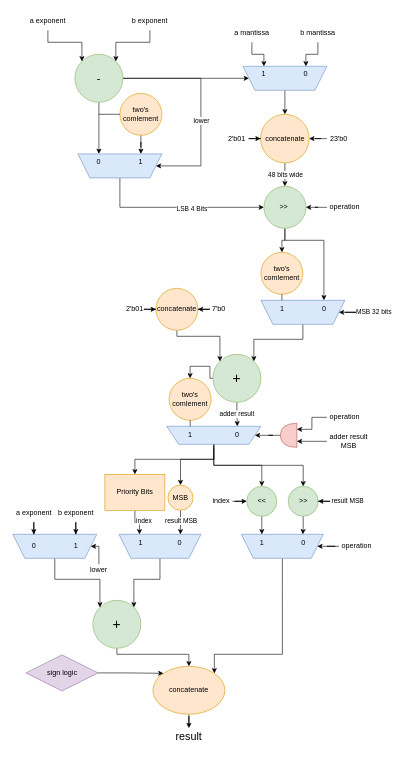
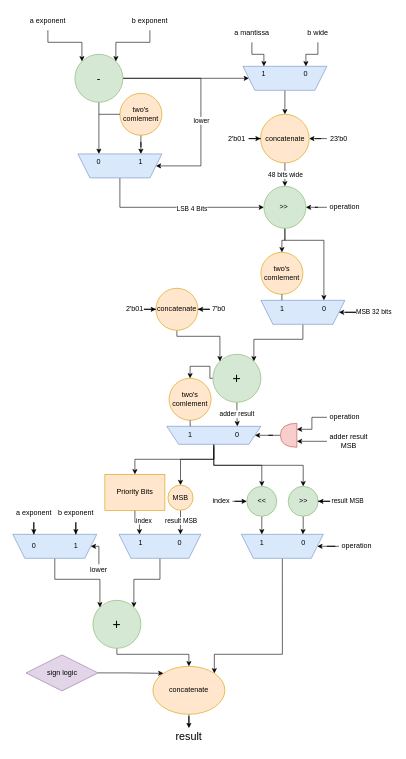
(318, 33) -> (318, 33)
